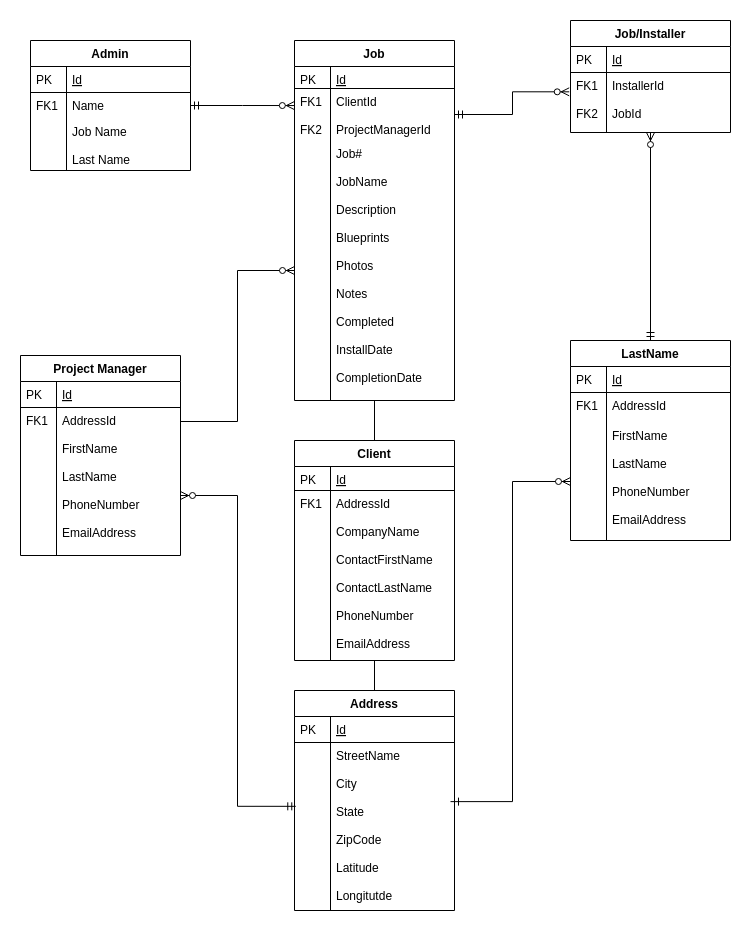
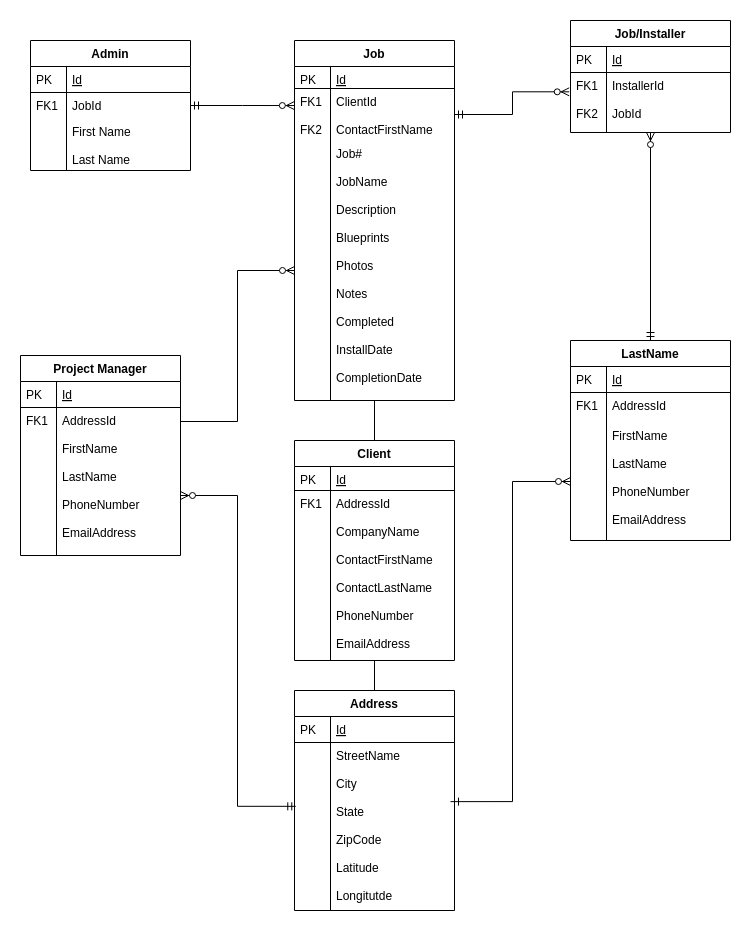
(360, 102) -> (360, 102)
(85, 106) -> (89, 106)
(97, 132) -> (102, 132)
